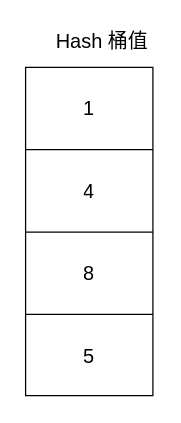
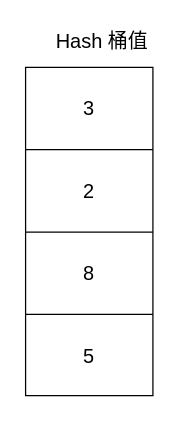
(89, 108) -> (89, 108)
(89, 191) -> (89, 191)
